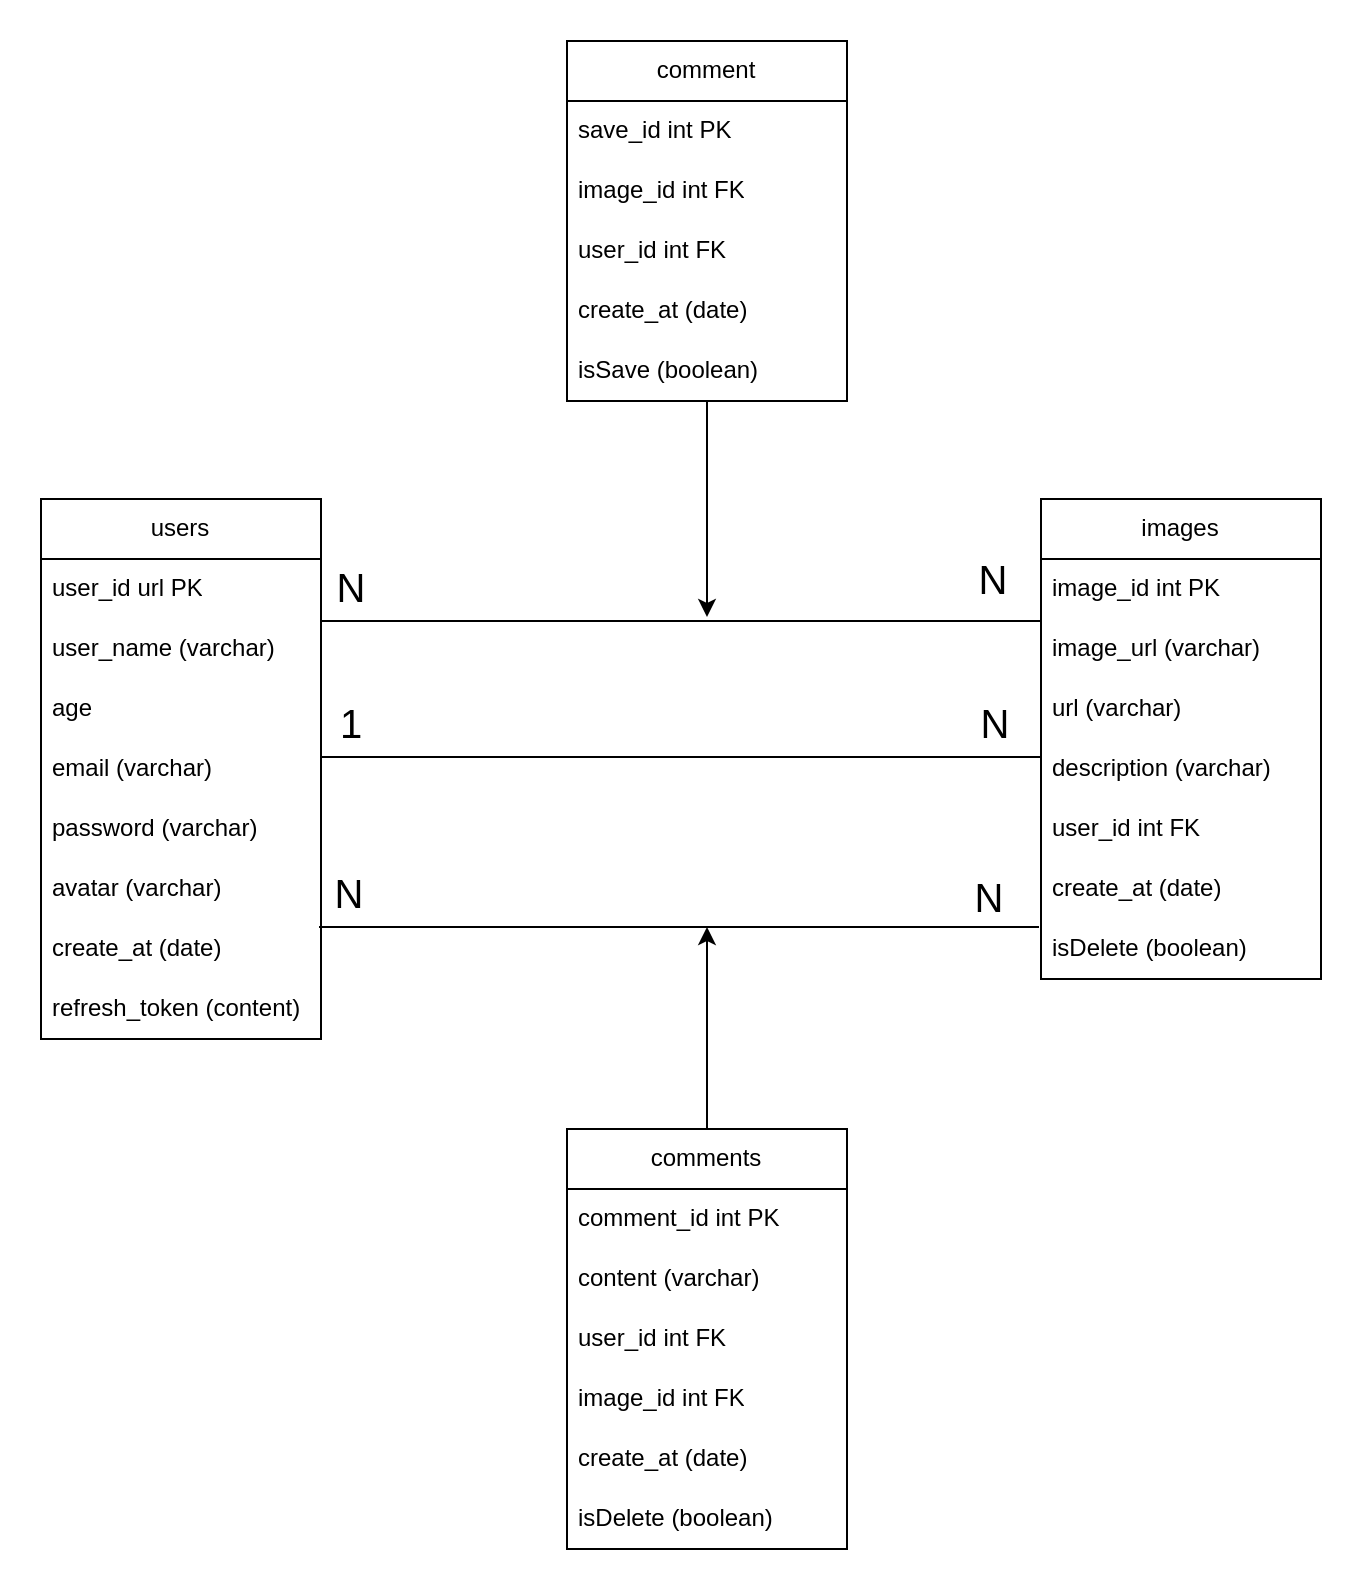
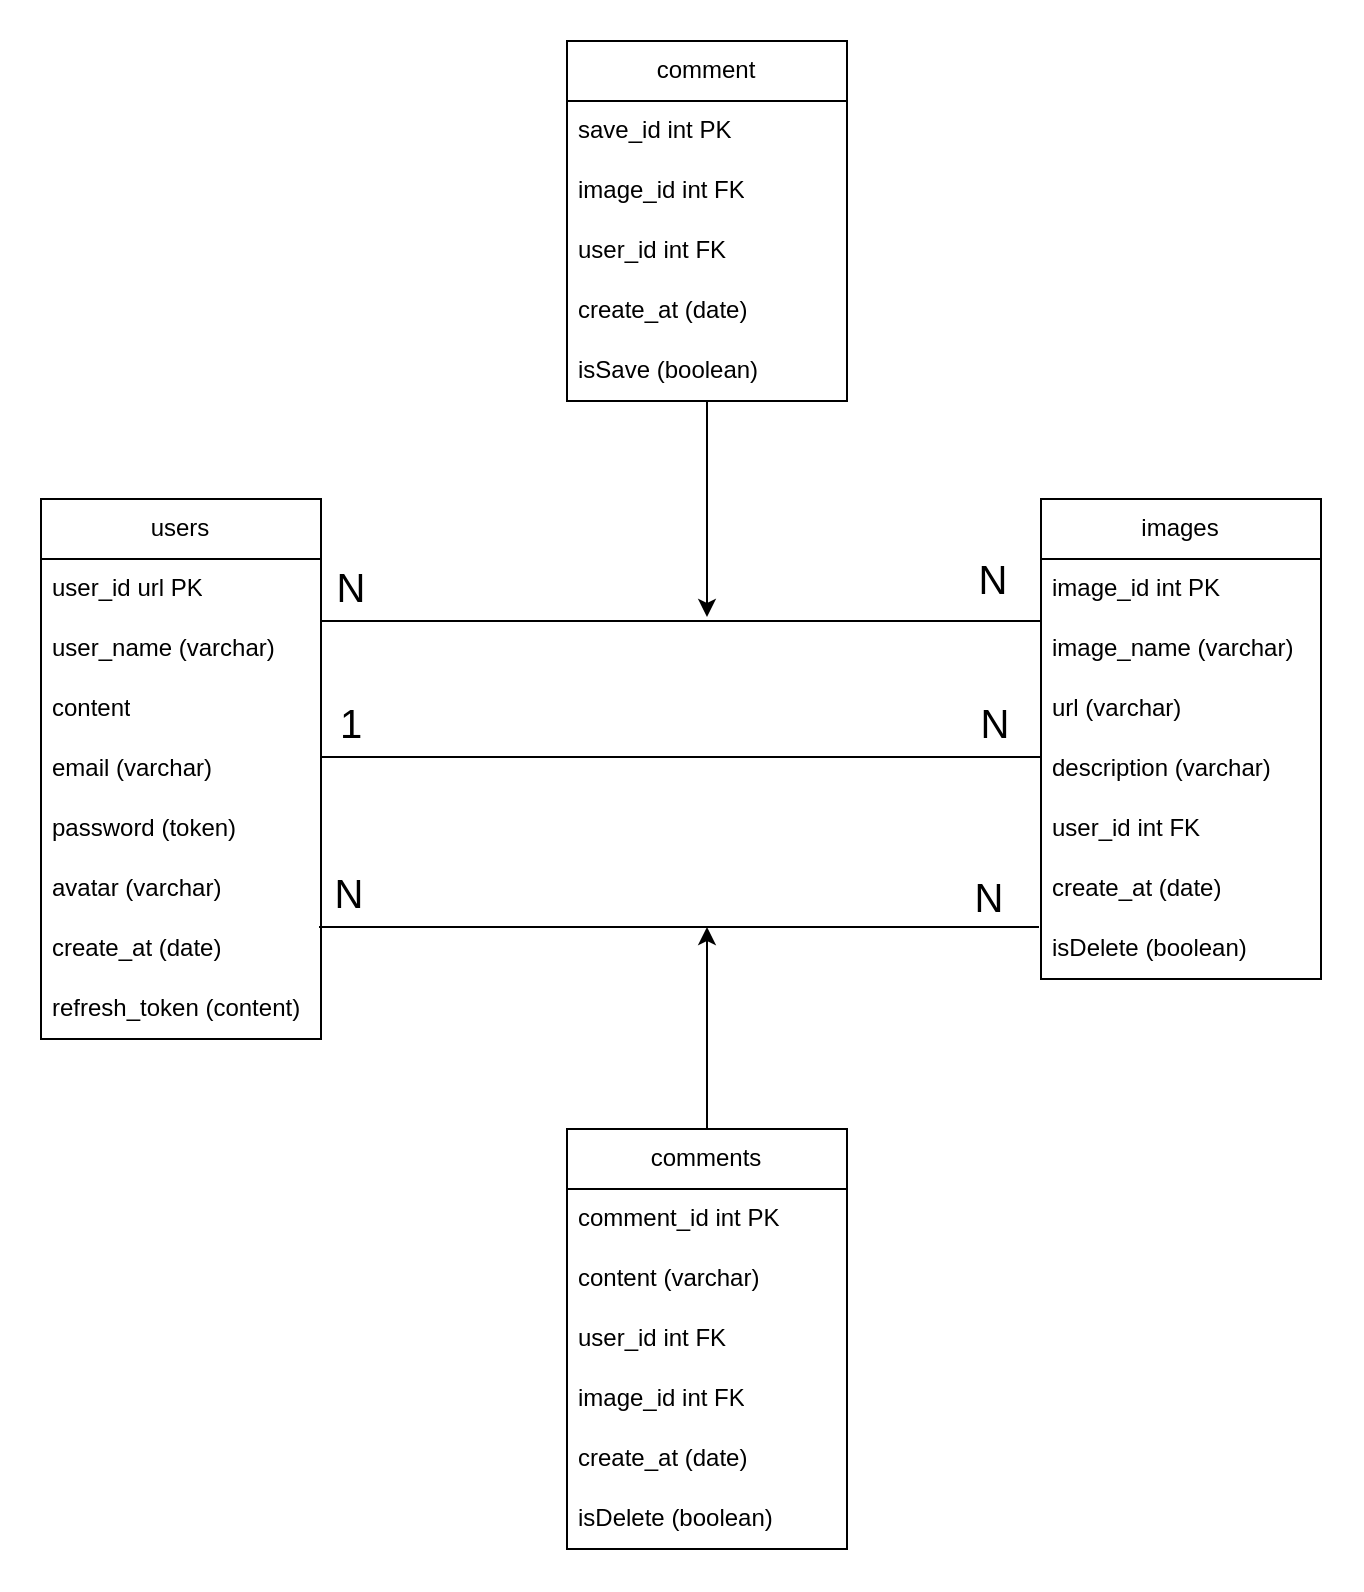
(1171, 649) -> (1181, 649)
(73, 709) -> (100, 709)
(171, 829) -> (157, 829)
